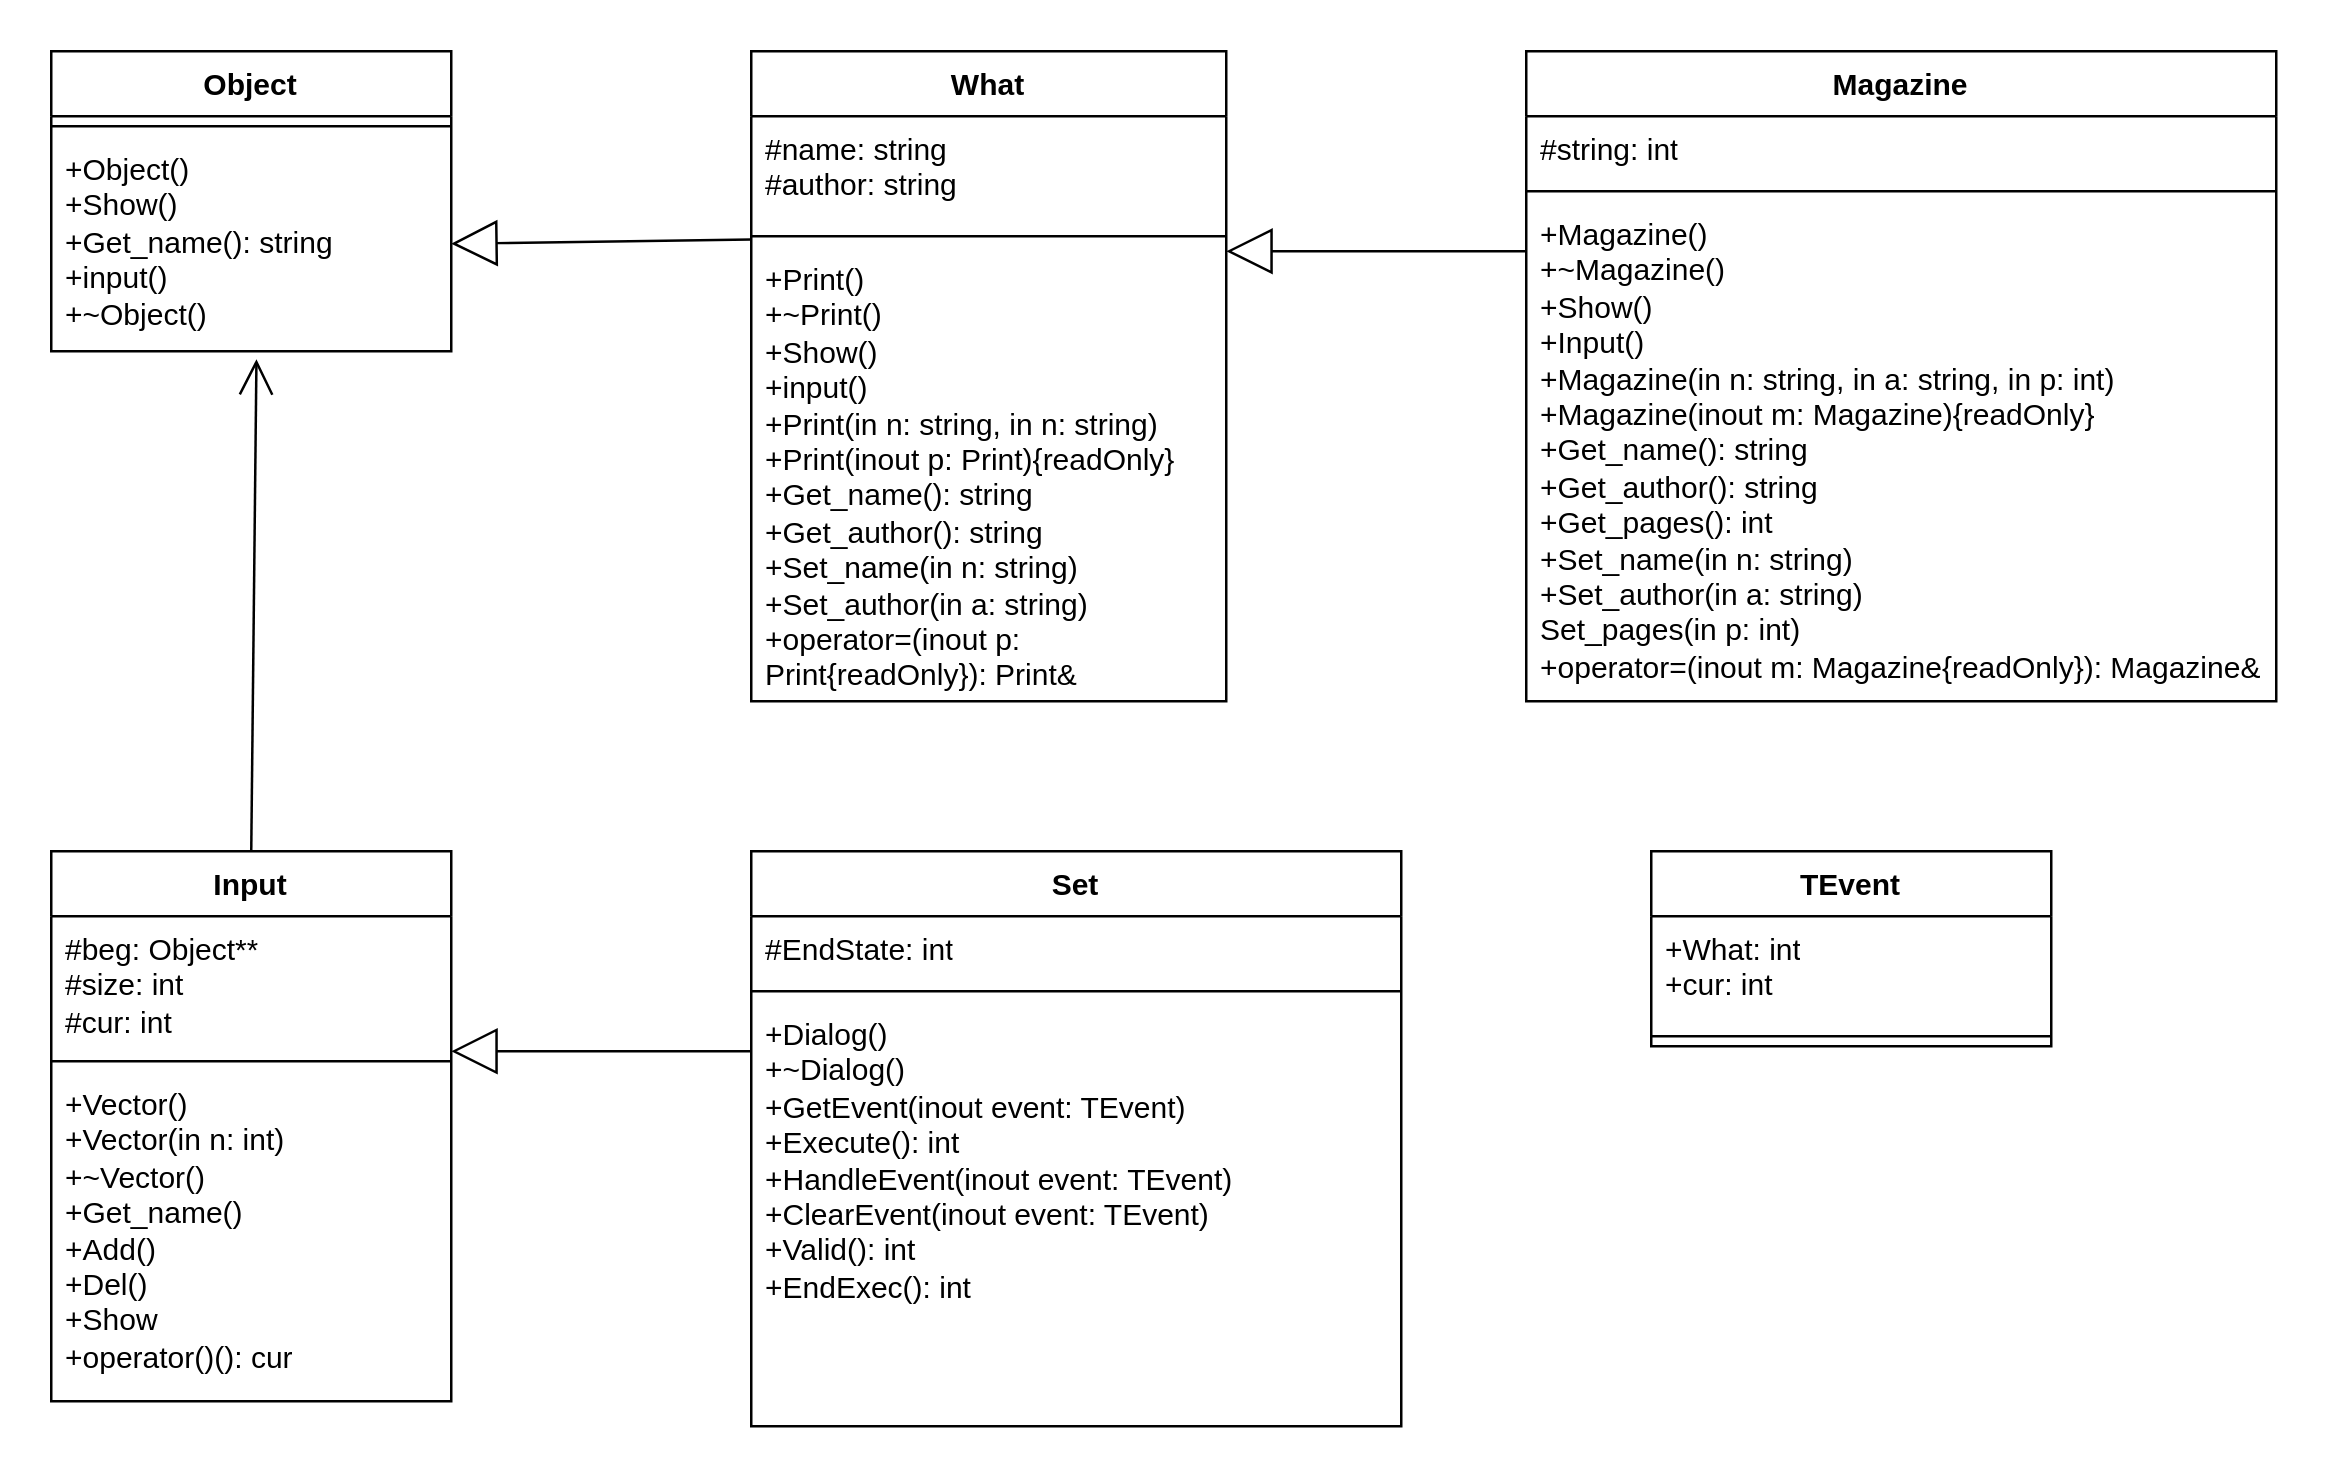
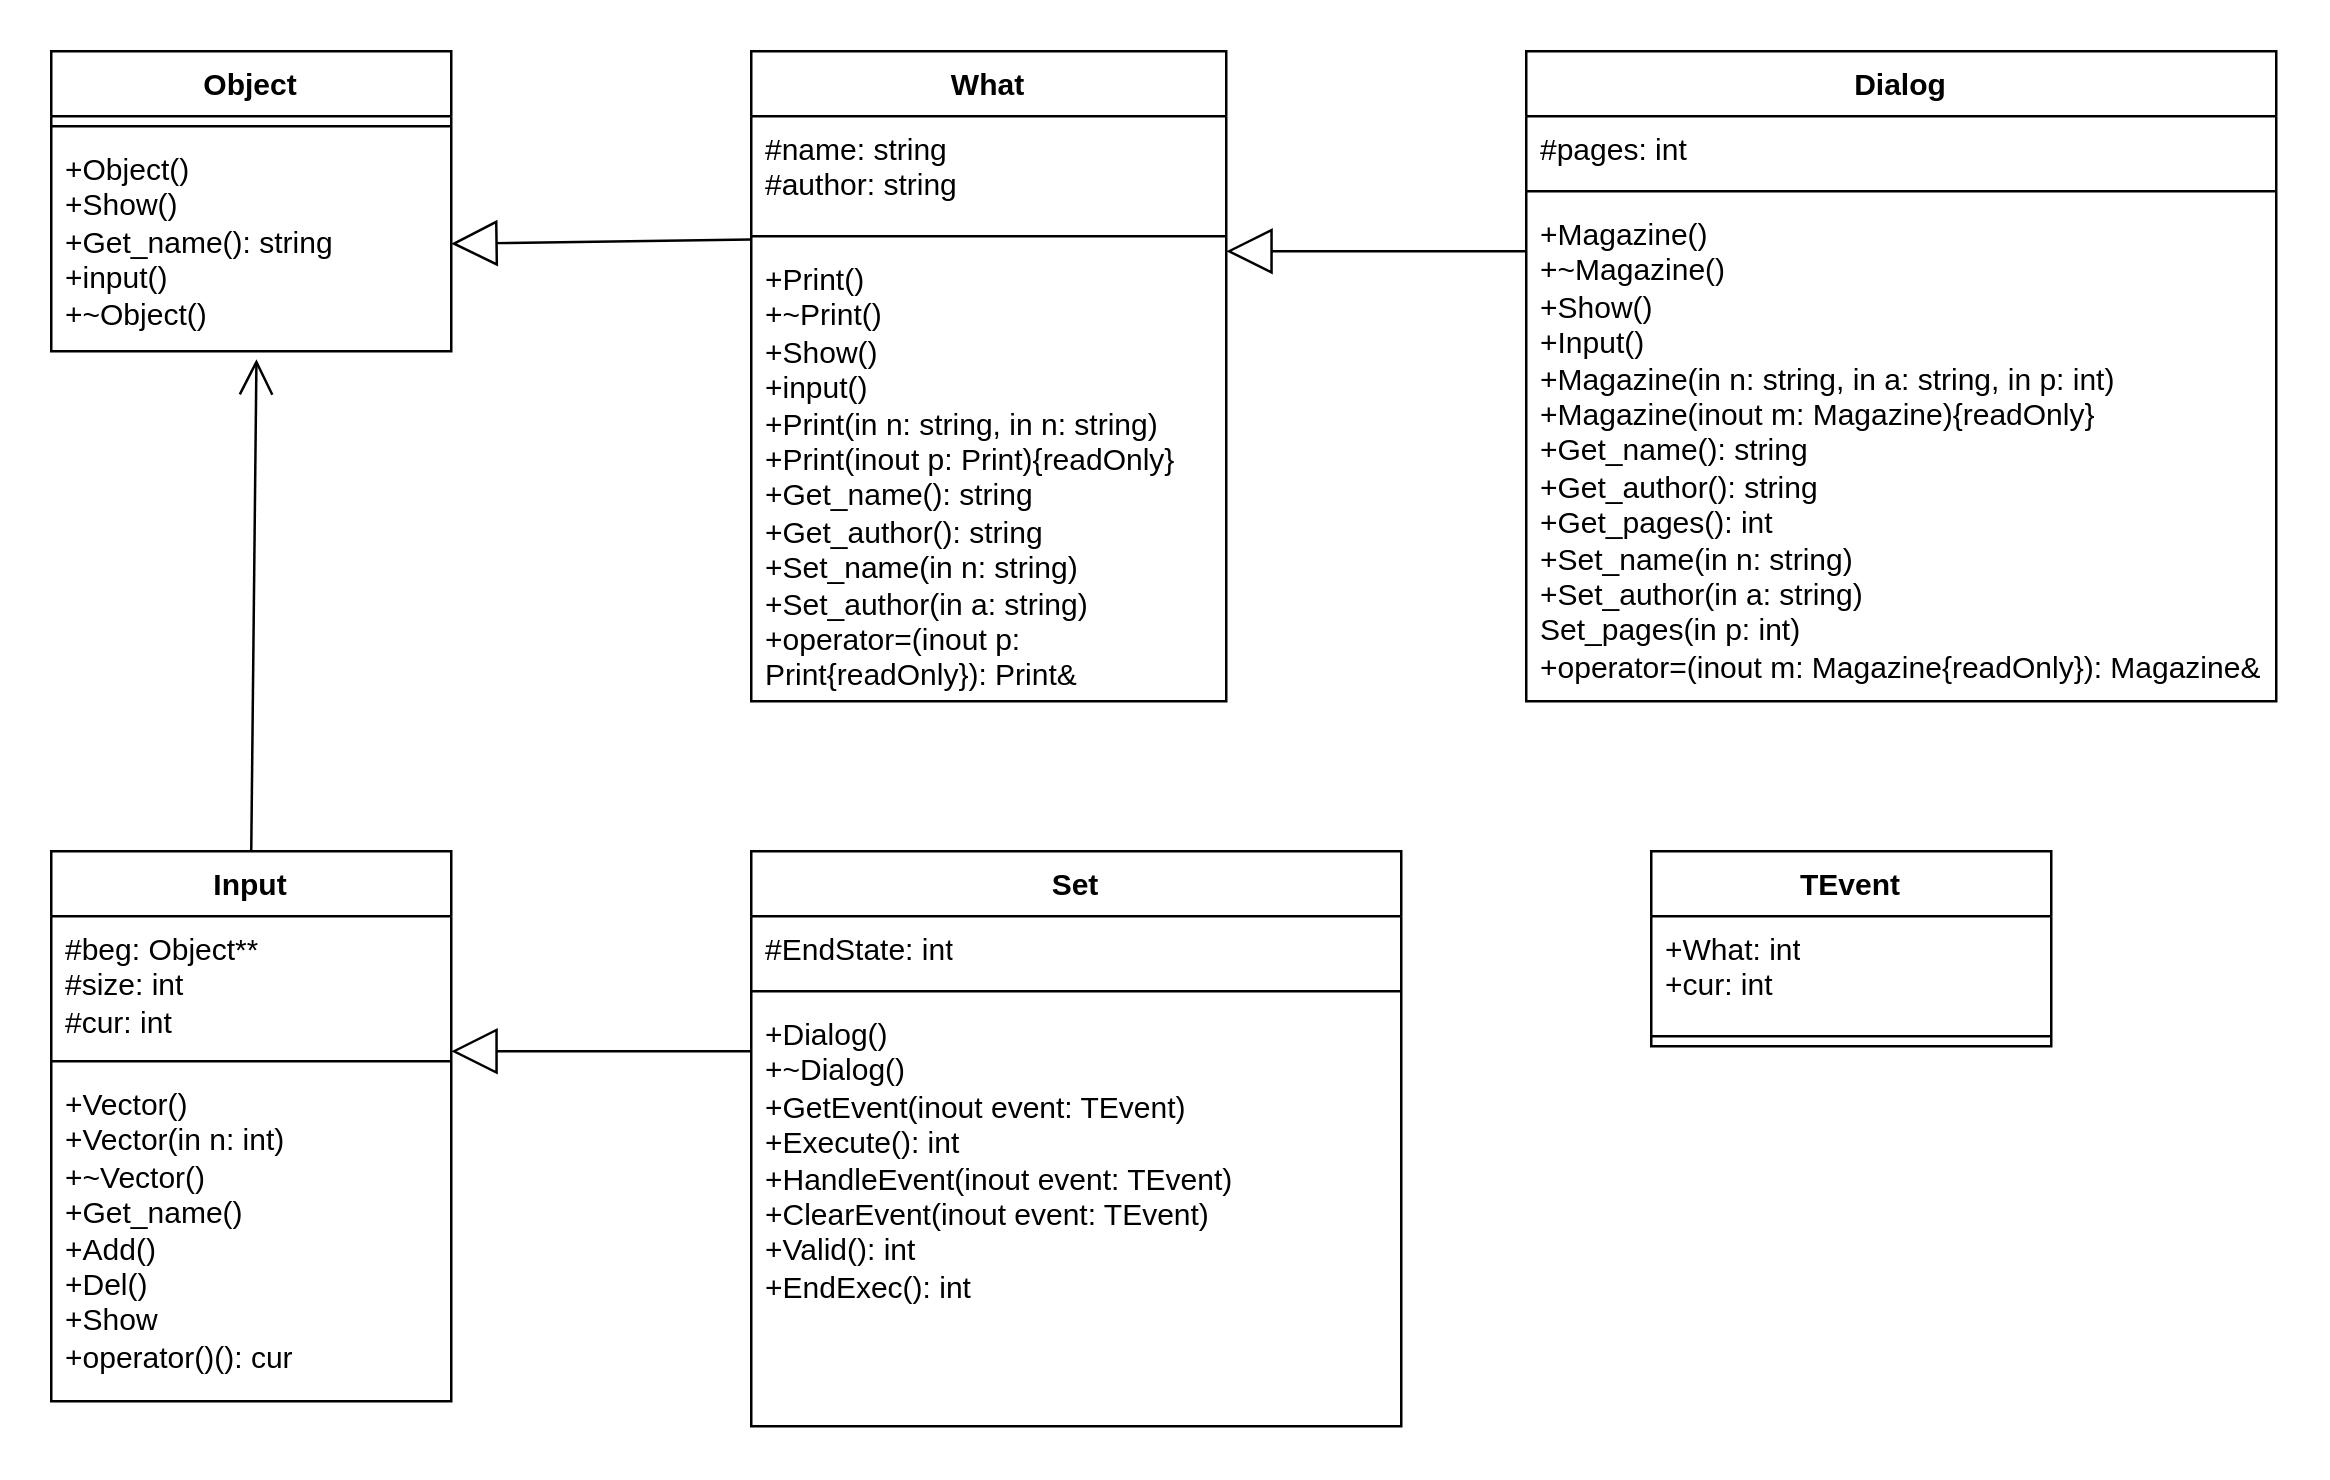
(1901, 87) -> (1901, 87)
(1626, 152) -> (1622, 152)
